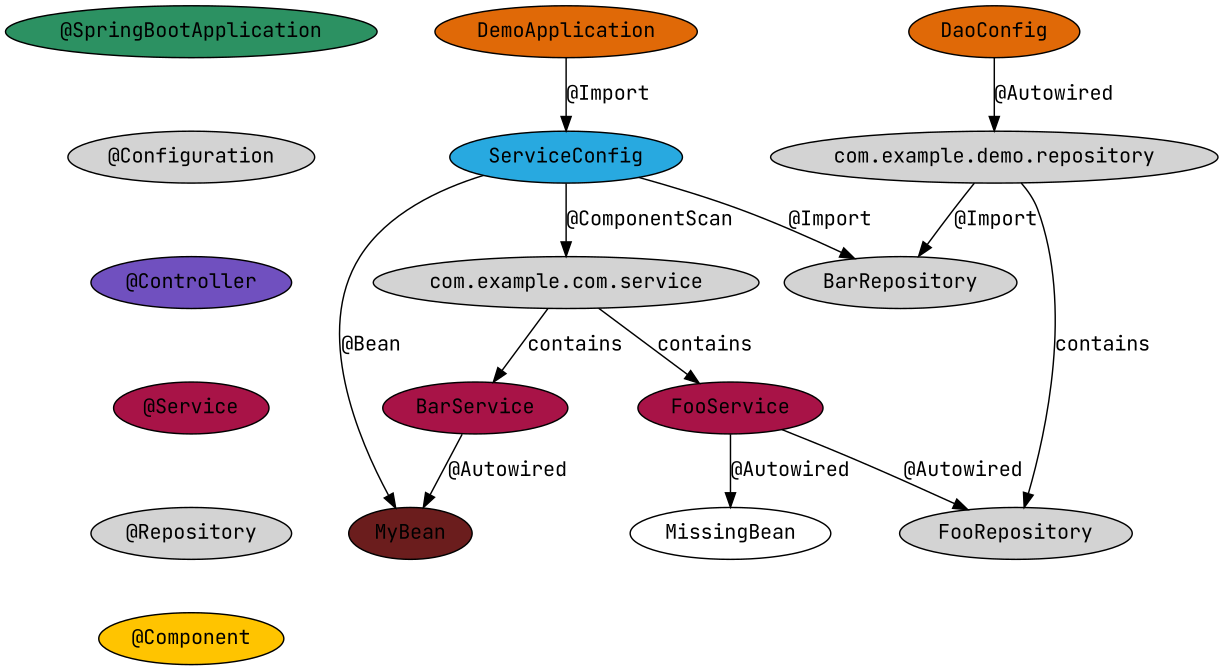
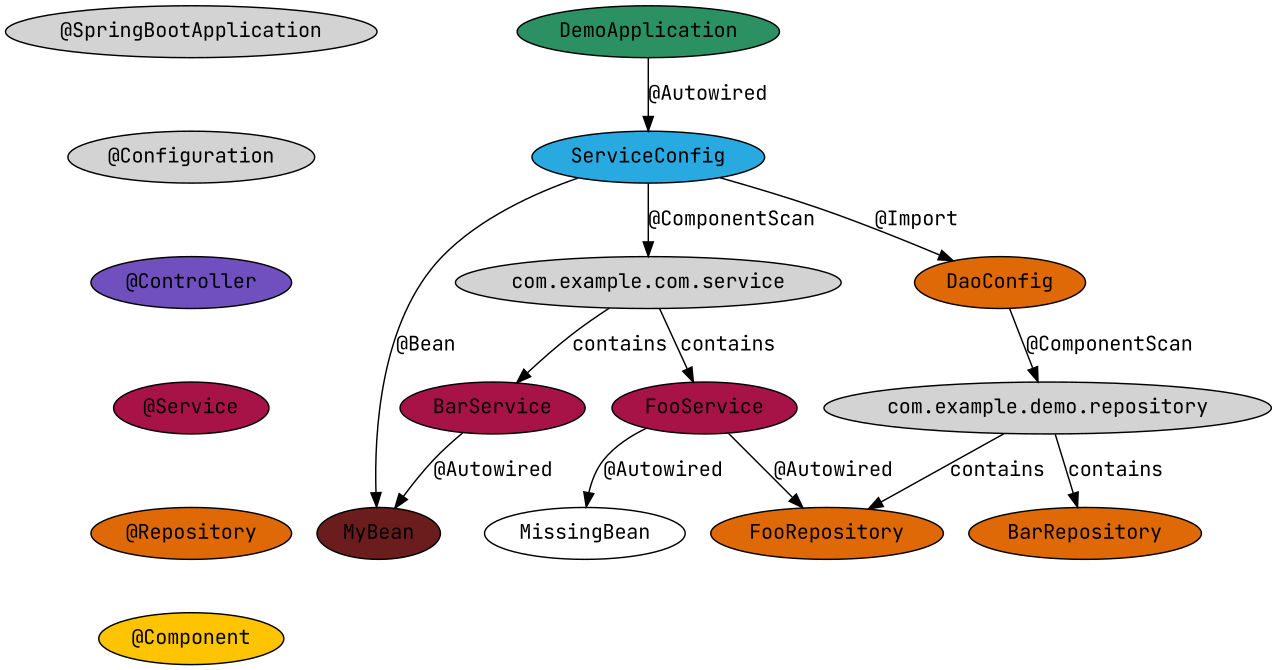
(191, 32) -> (191, 32)
(566, 32) -> (648, 32)
(608, 94) -> (708, 94)
(1054, 94) -> (1110, 345)
(742, 210) -> (831, 212)
(996, 220) -> (1116, 471)
(901, 283) -> (1085, 533)
(191, 533) -> (191, 533)
(1016, 533) -> (827, 533)
